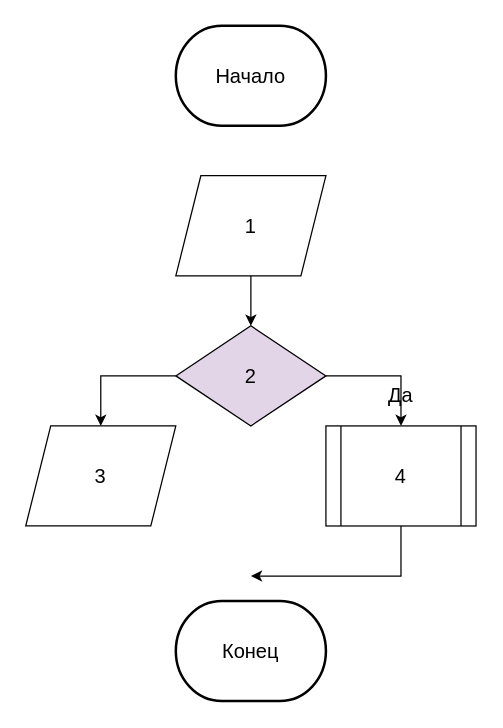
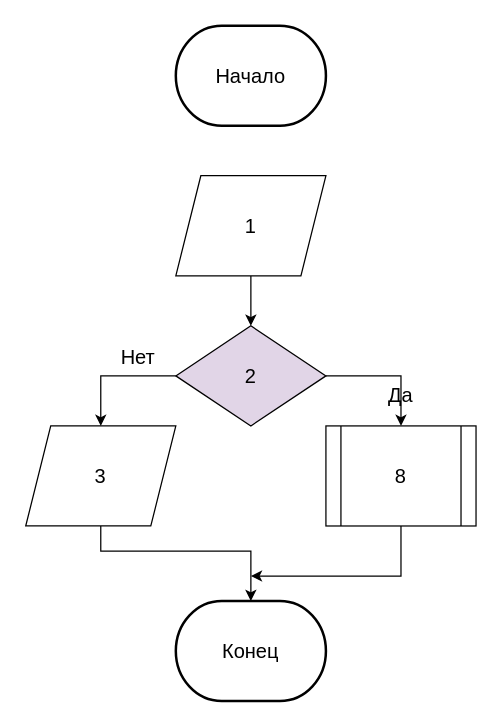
none -> (138, 357)
(401, 476) -> (401, 476)
none -> (184, 551)
